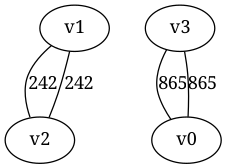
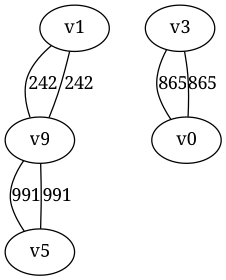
(40, 140) -> (40, 140)
none -> (40, 252)
